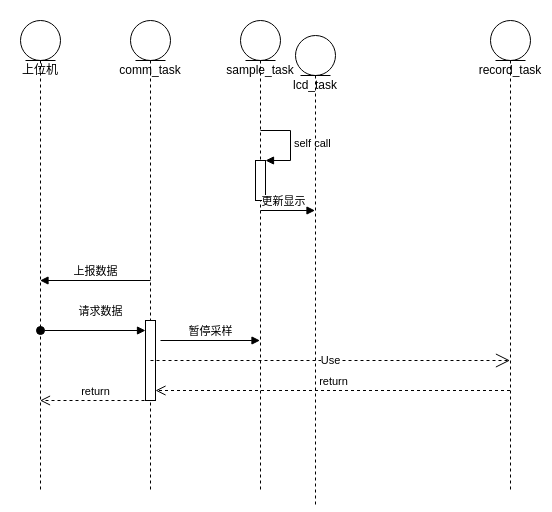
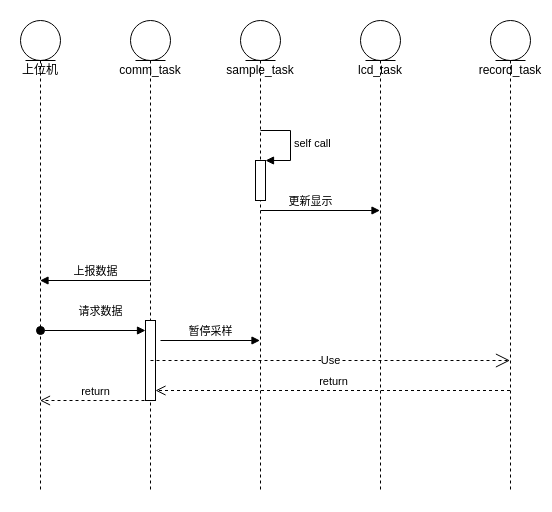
(316, 271) -> (381, 256)
